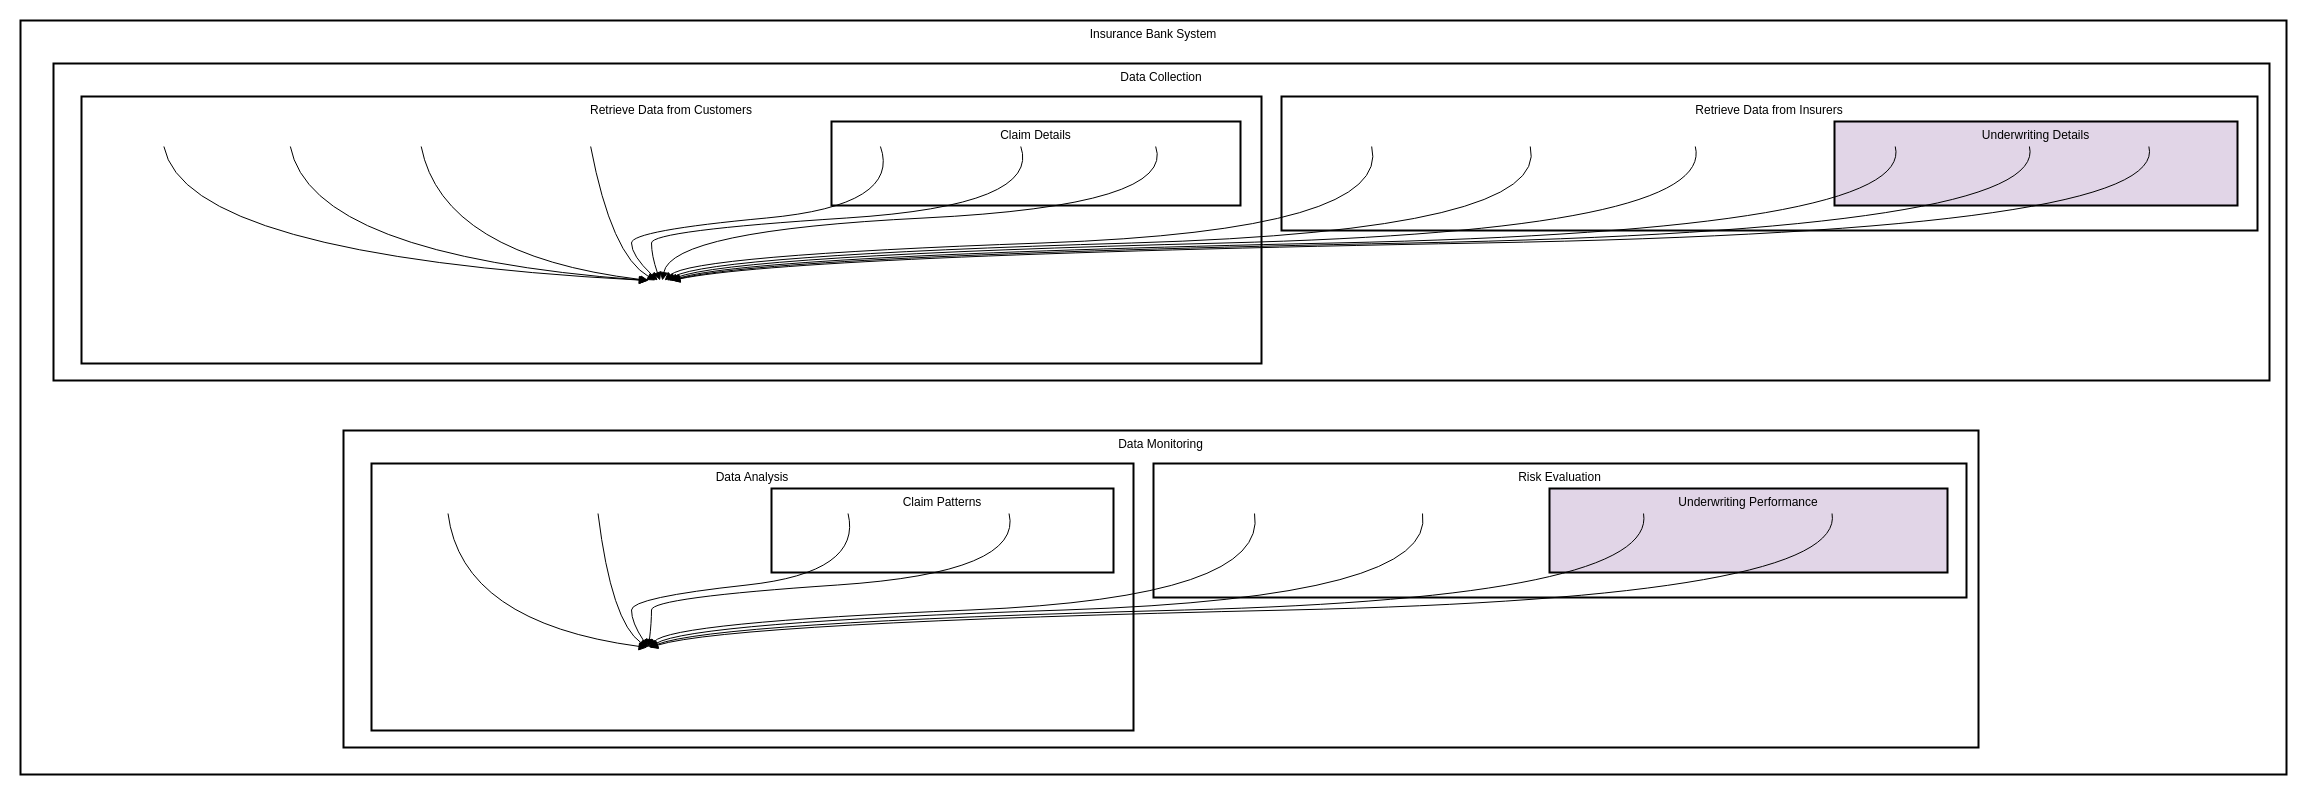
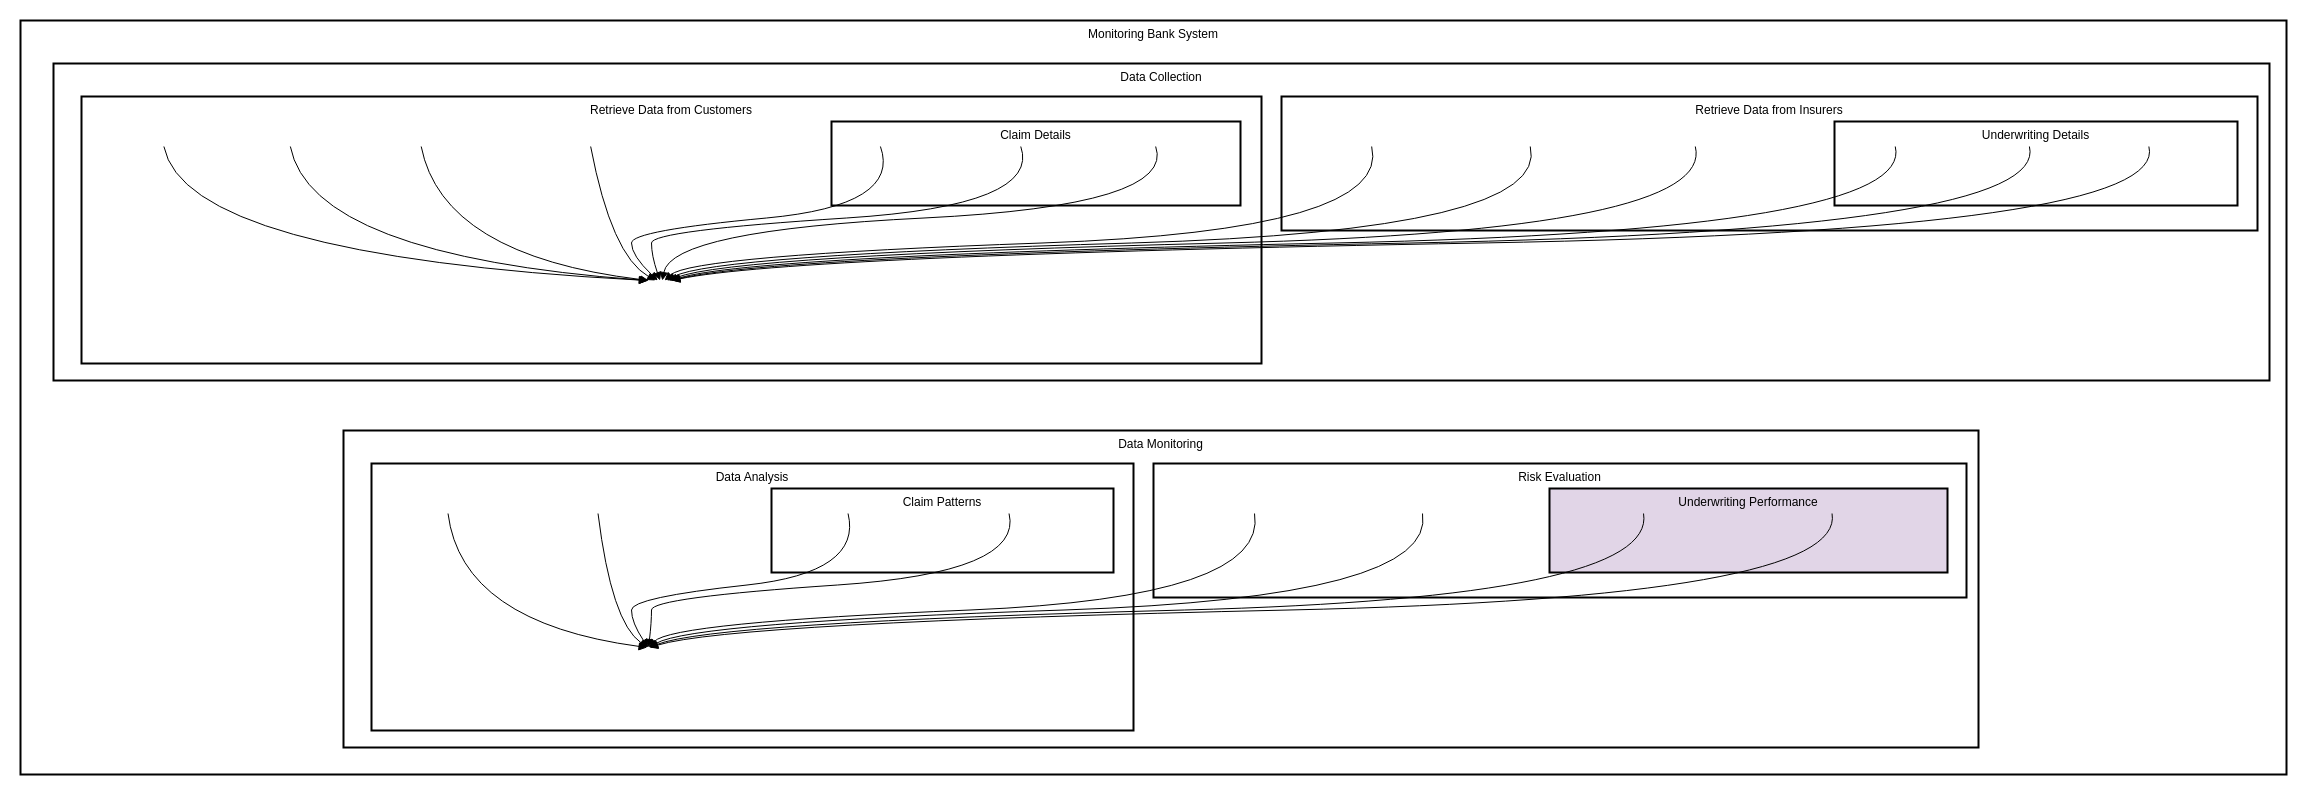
(1154, 35) -> (1154, 35)
(2036, 164) -> (2036, 164)
